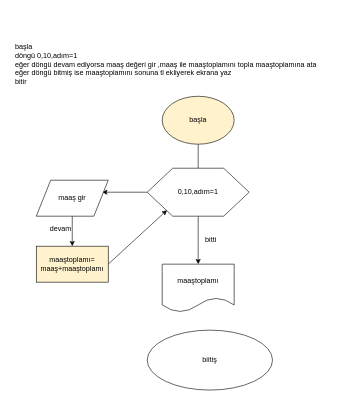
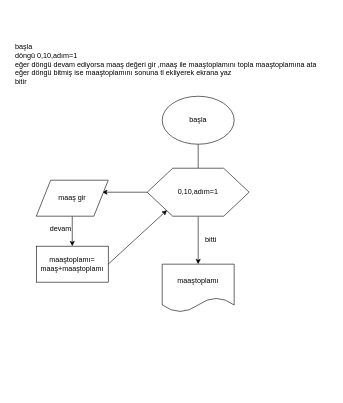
(198, 120) -> (198, 120)
(72, 264) -> (72, 264)
(210, 360) -> none
